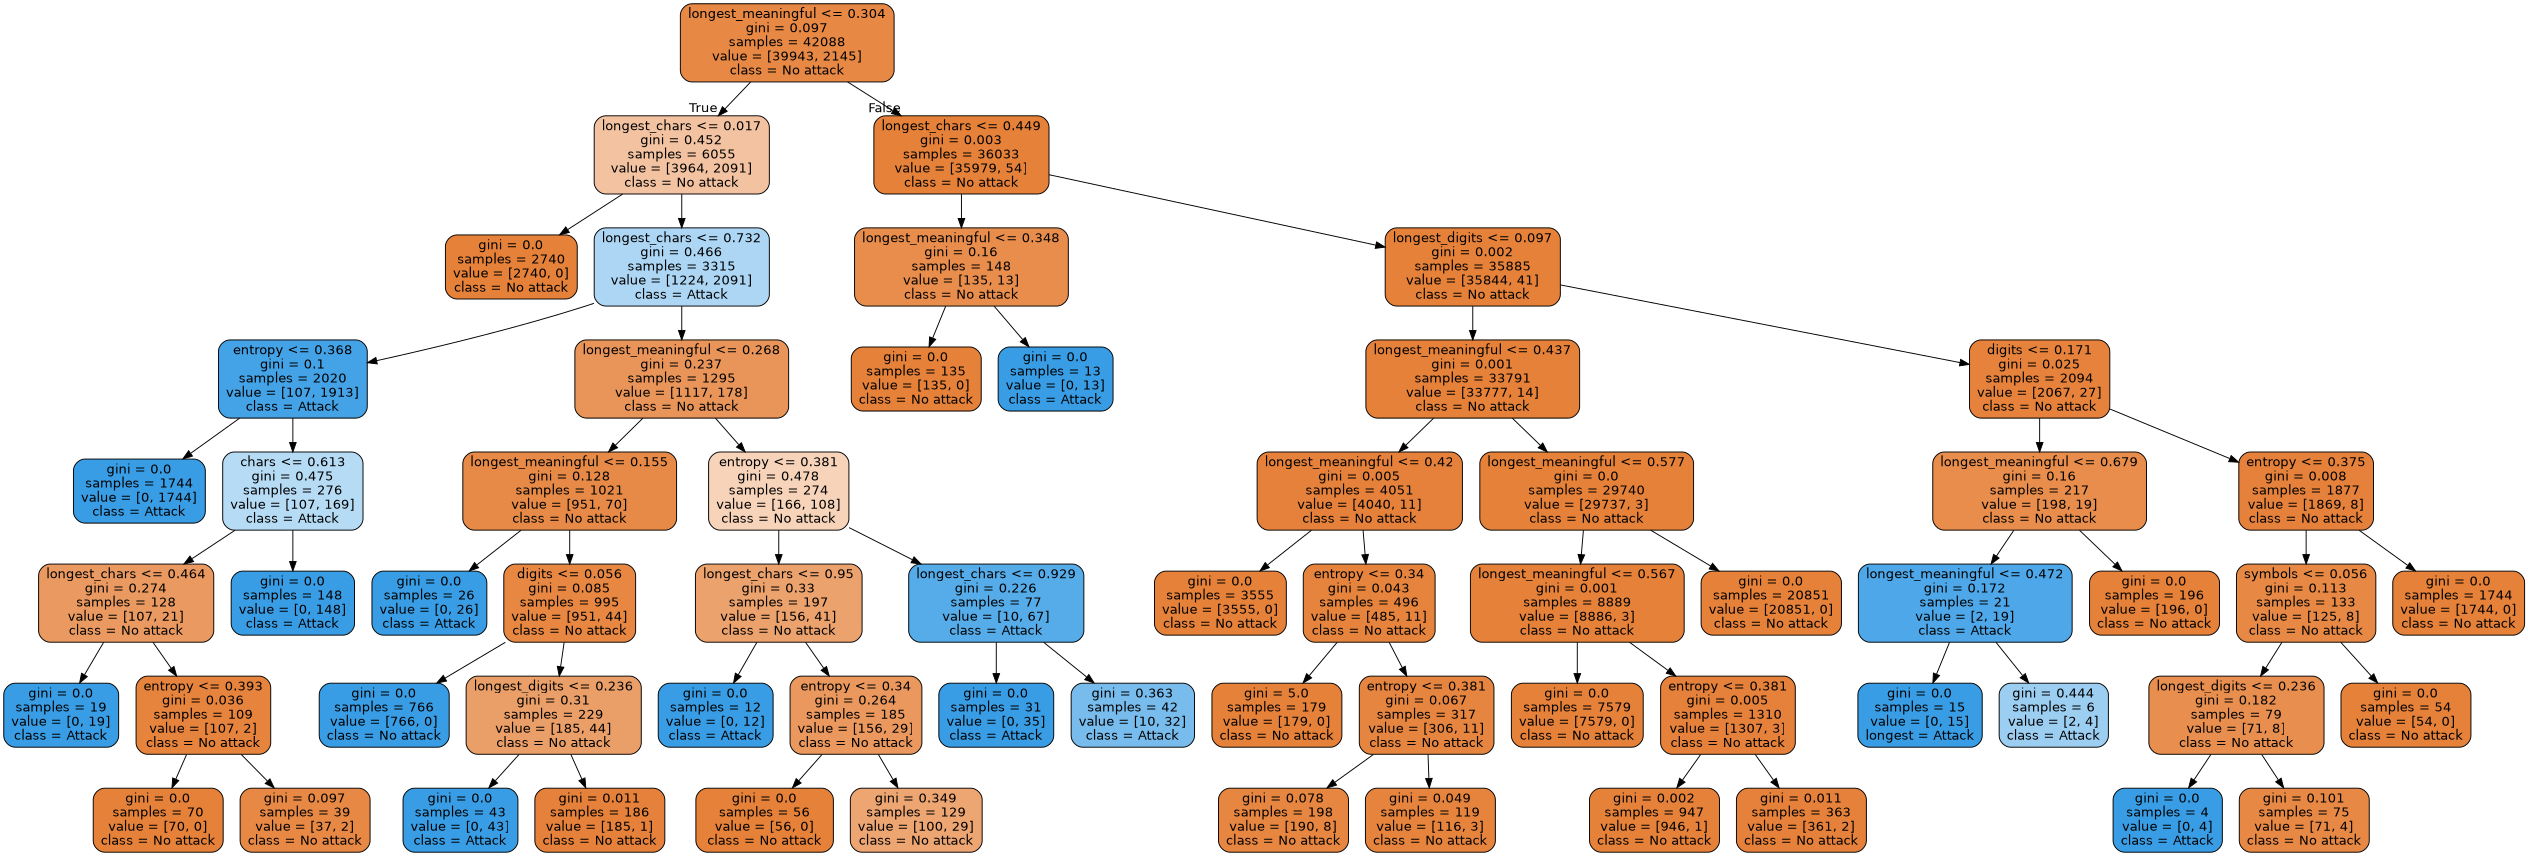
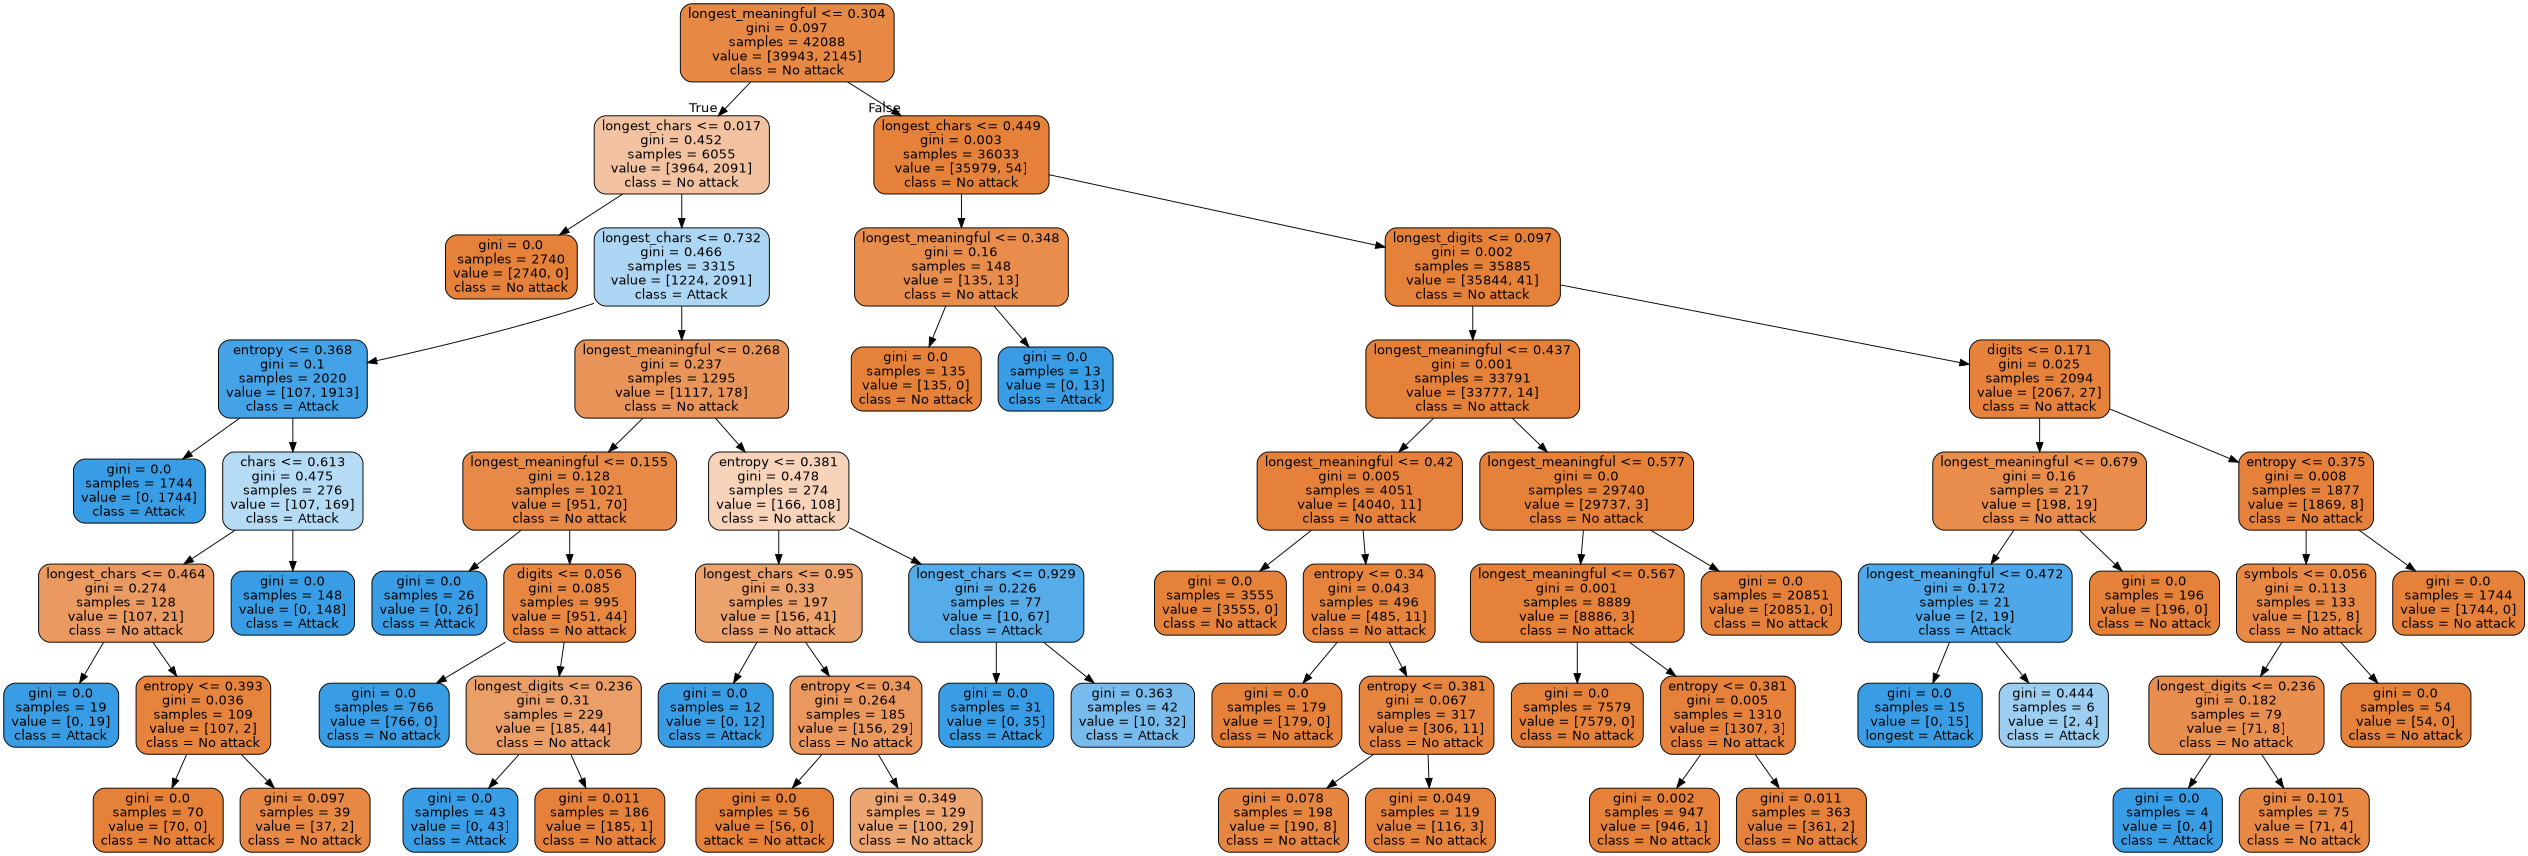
(1277, 715) -> (1277, 715)
(765, 820) -> (765, 820)
